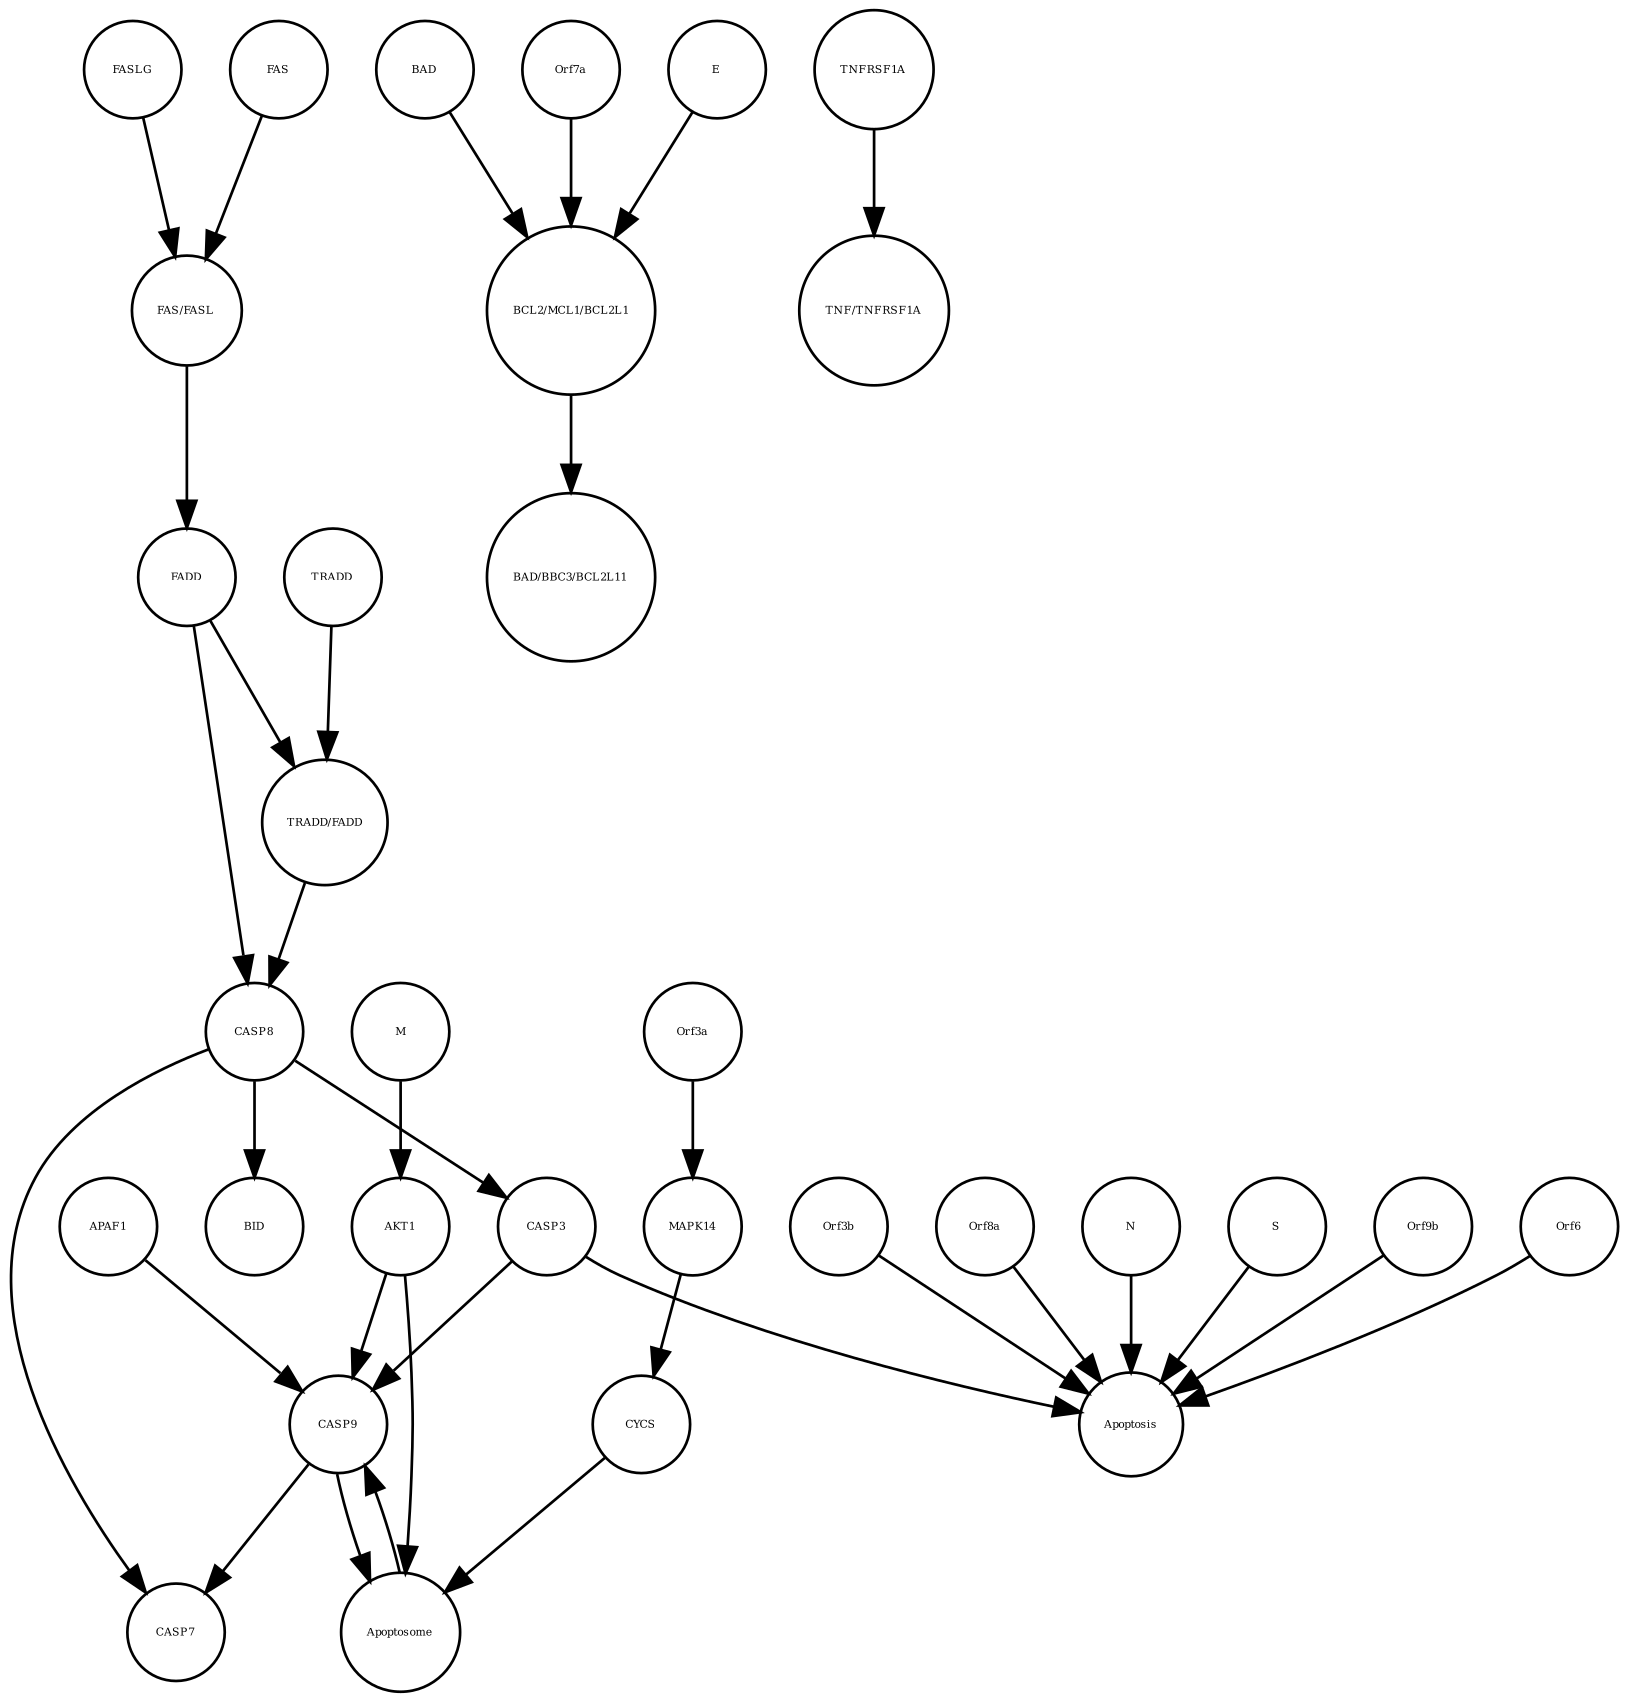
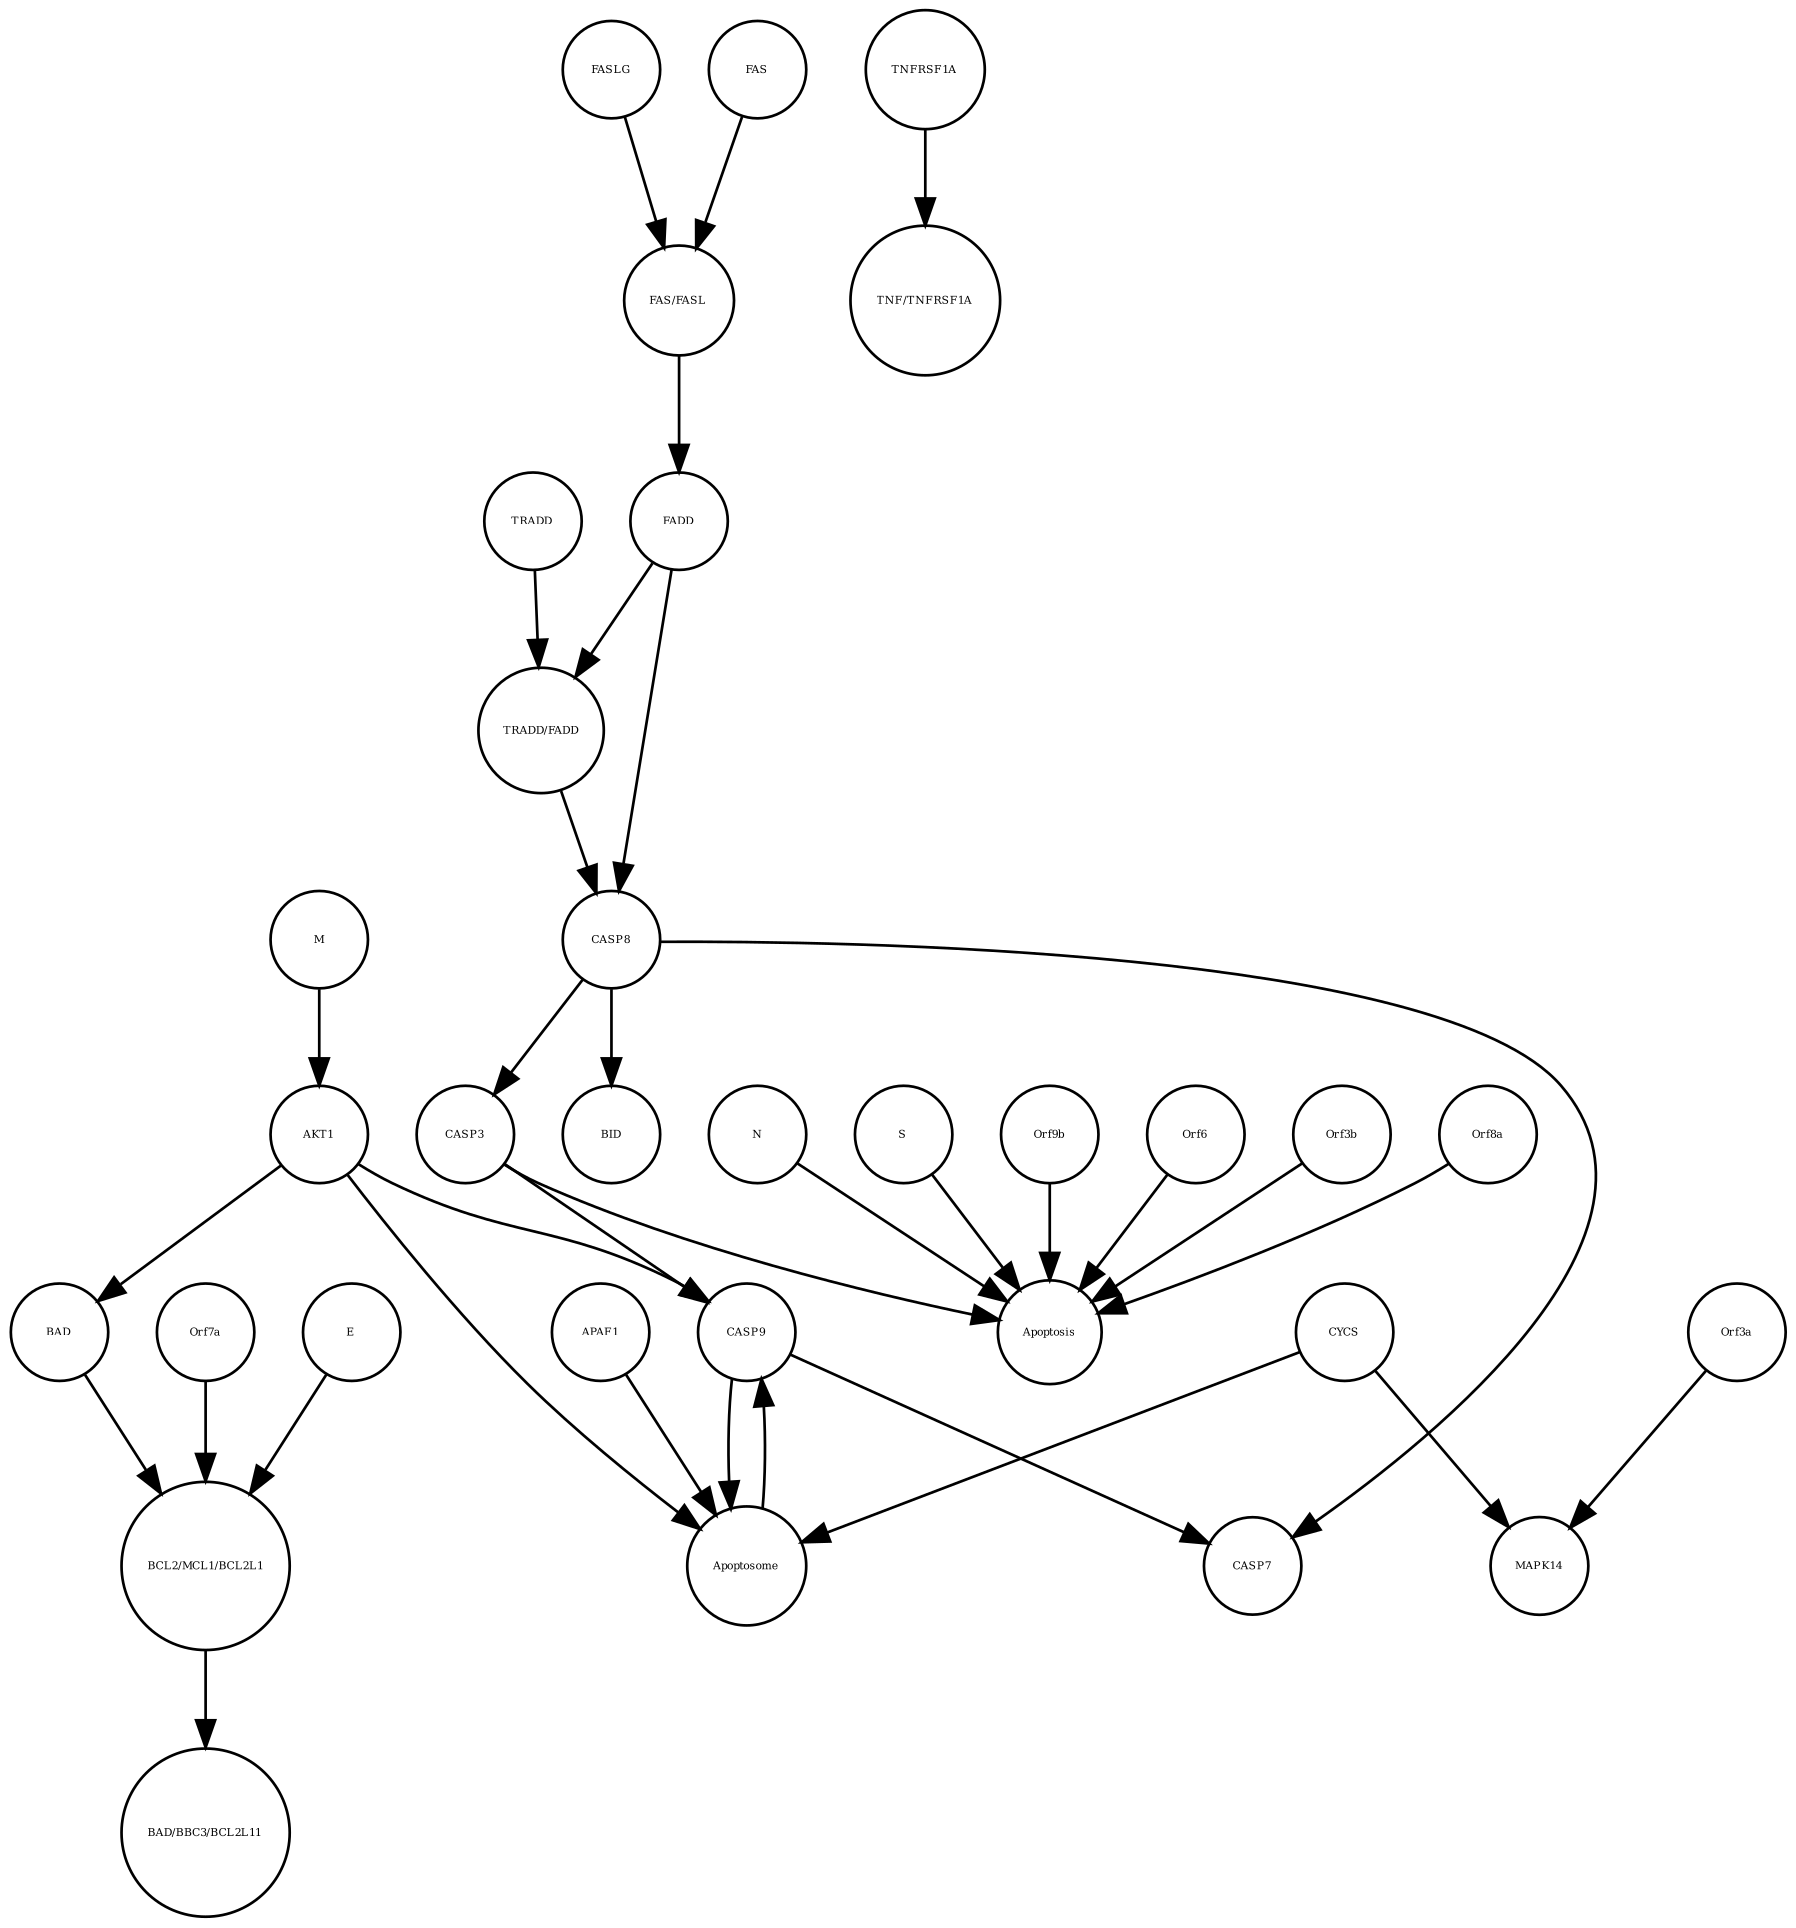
none -> (201, 1225)
(670, 1316) -> (1442, 1449)
(213, 1317) -> (664, 1433)
